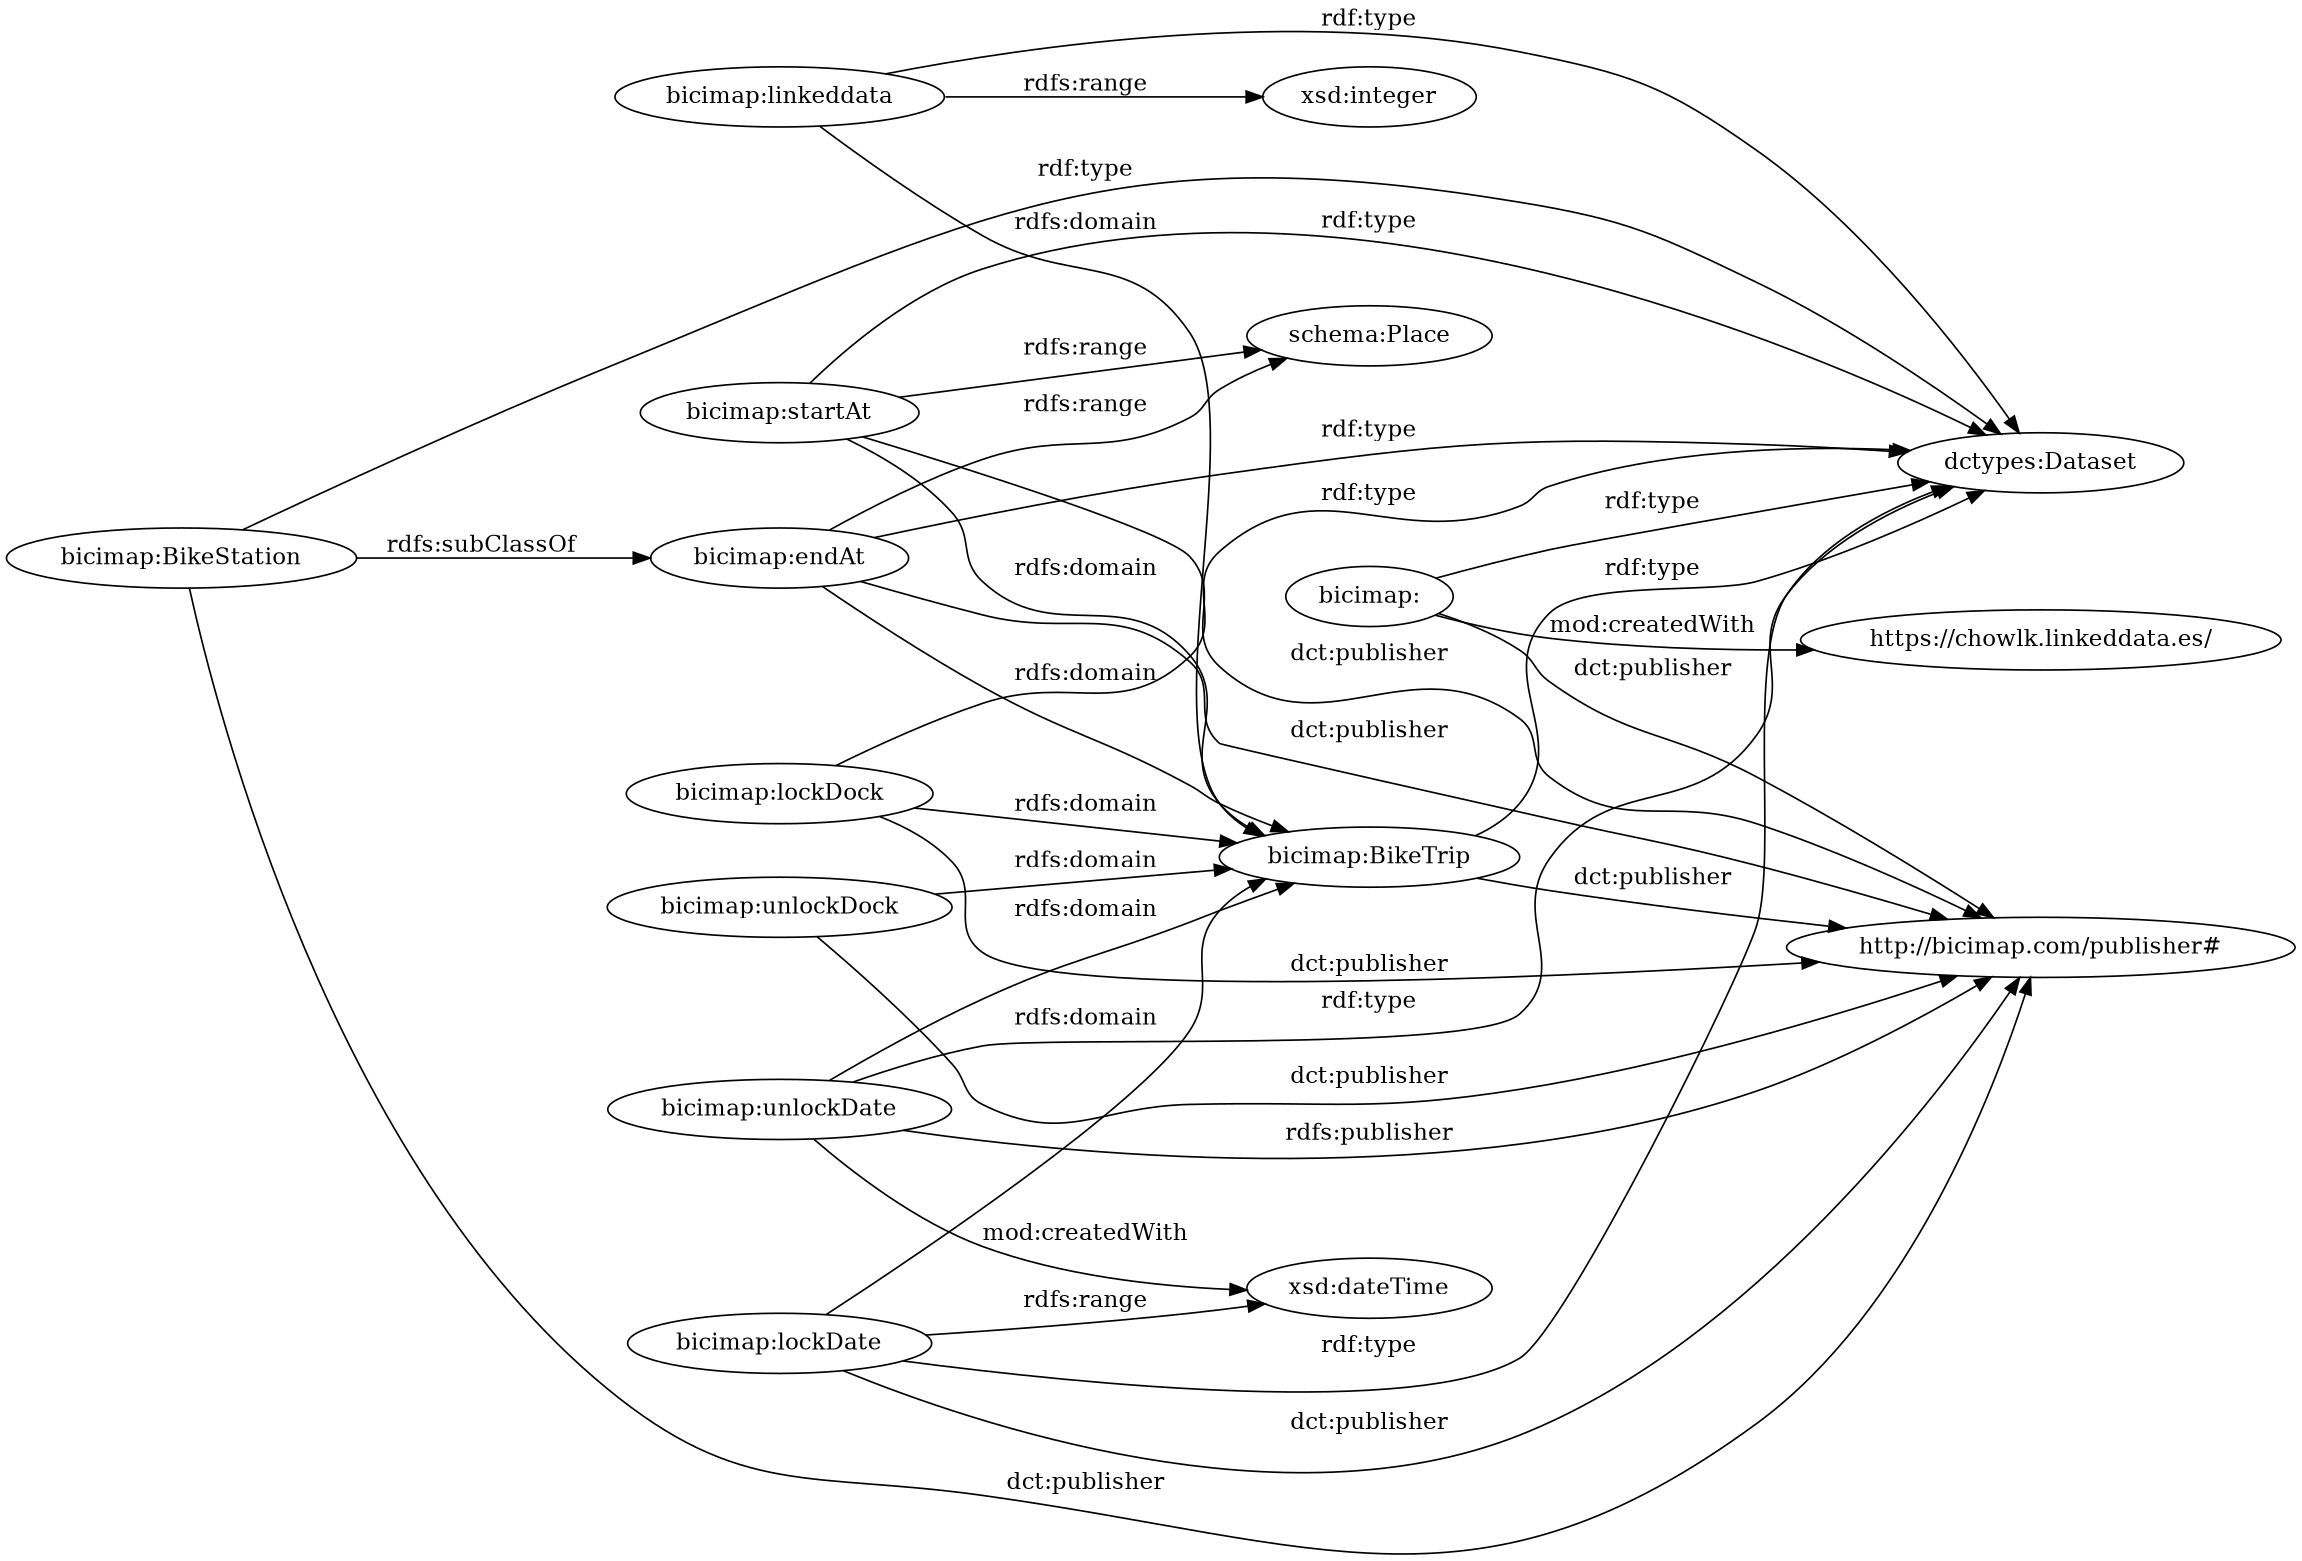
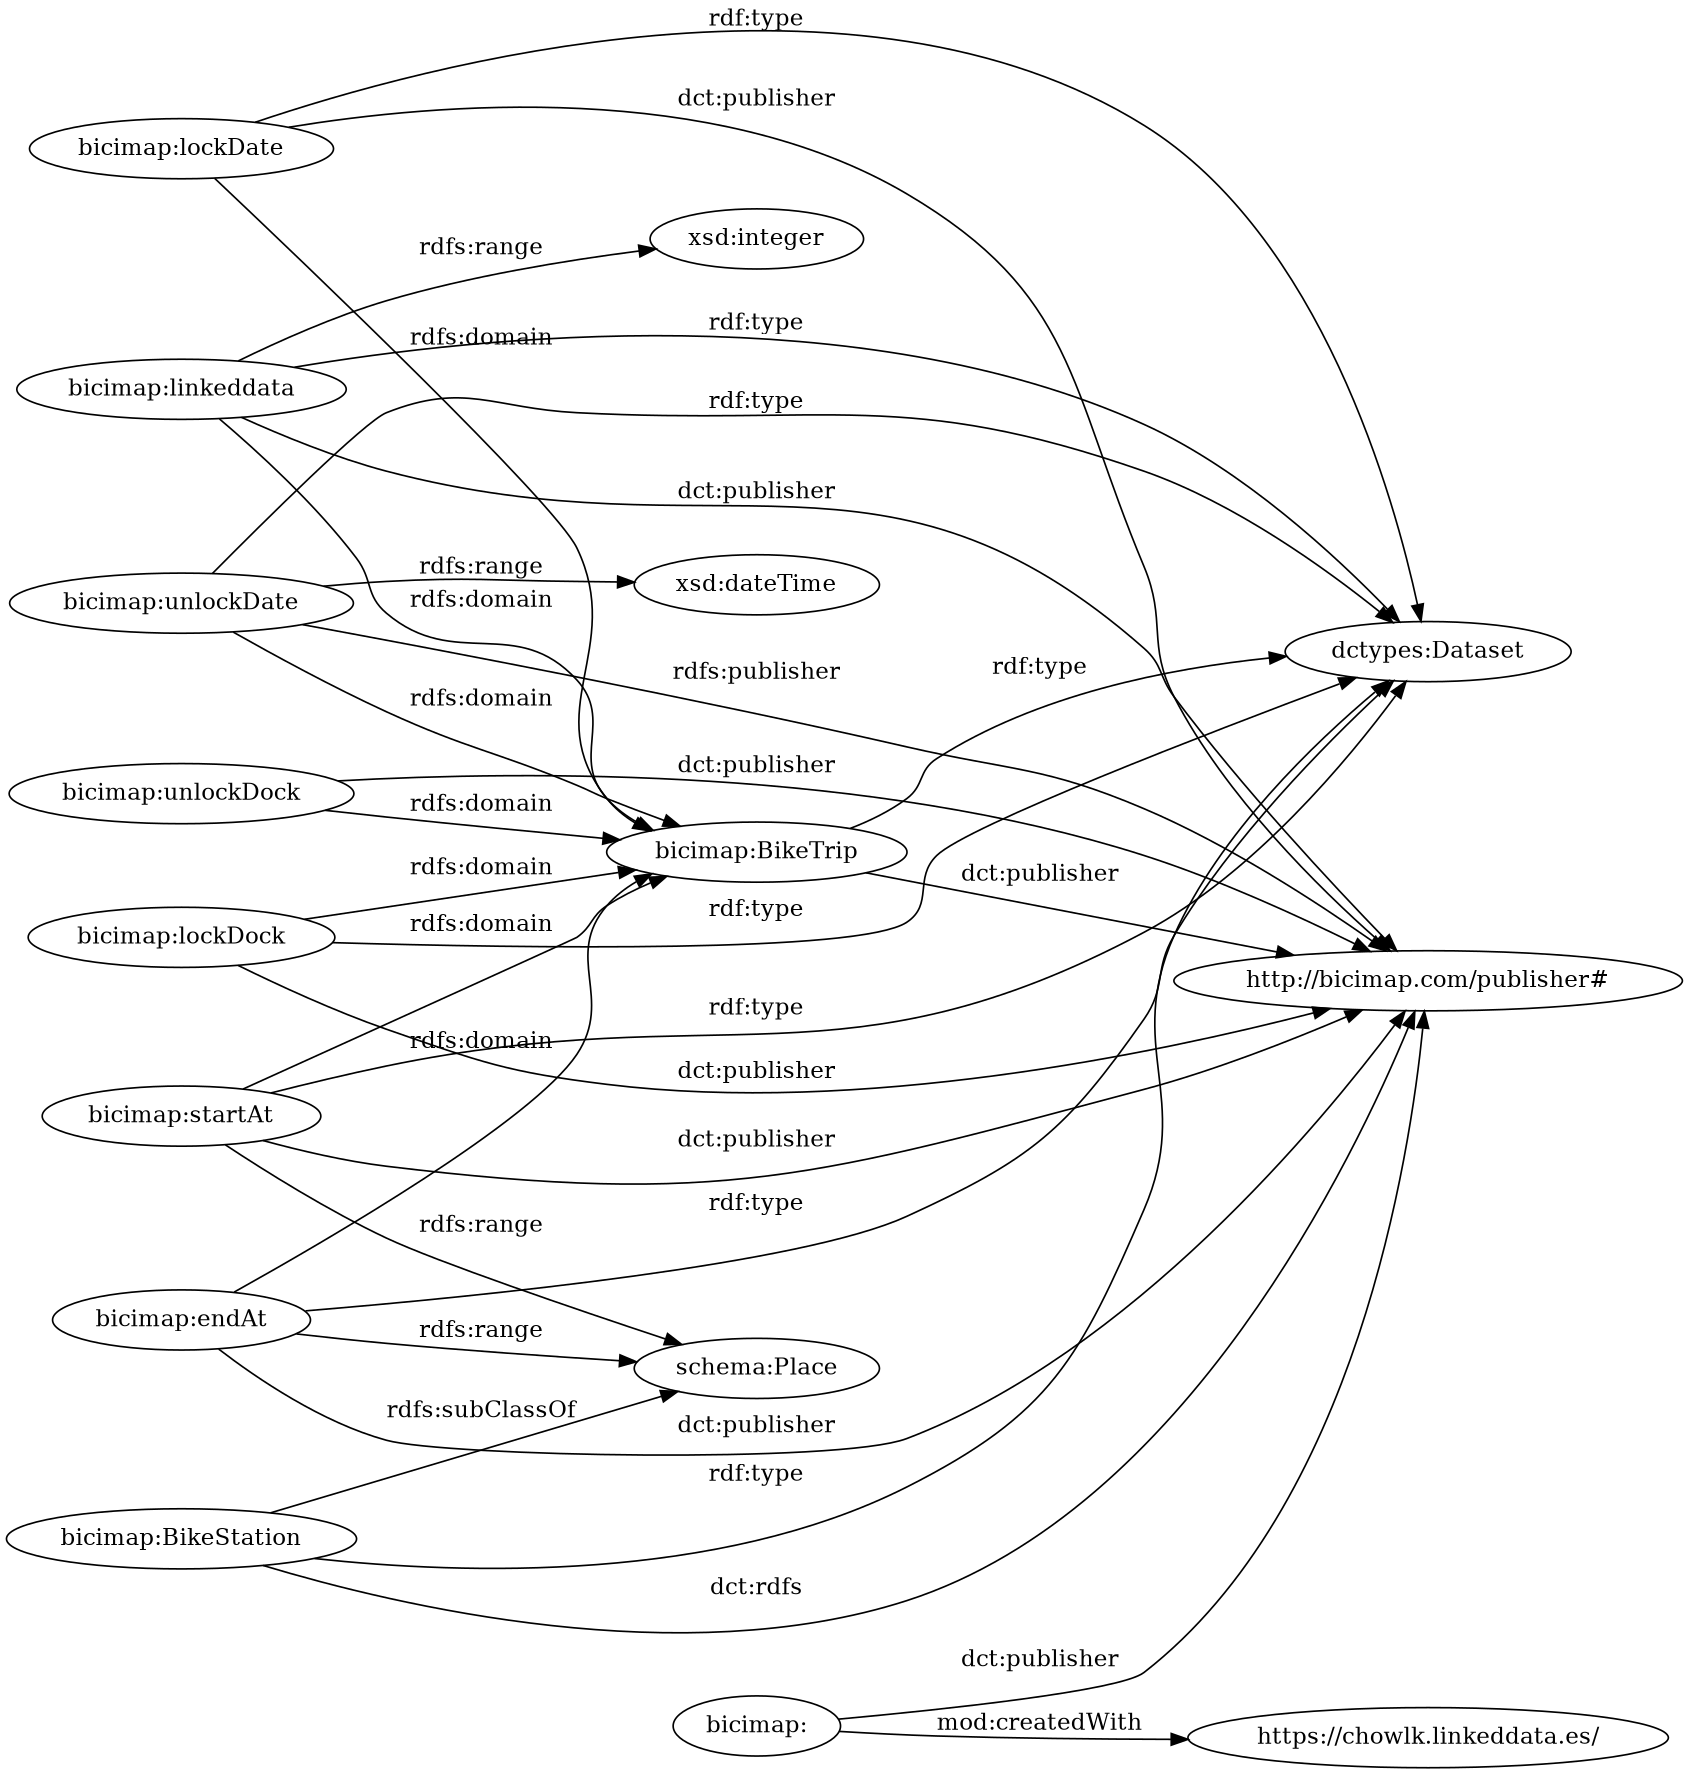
none -> (893, 519)
(1673, 527) -> none
(495, 558) -> (447, 1460)
(1086, 1234) -> (482, 567)
(1087, 1323) -> none
(1086, 1483) -> (757, 1588)
